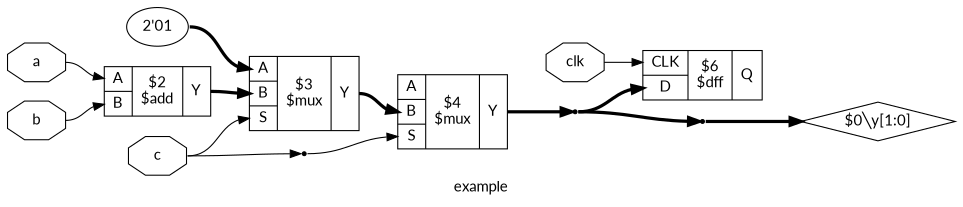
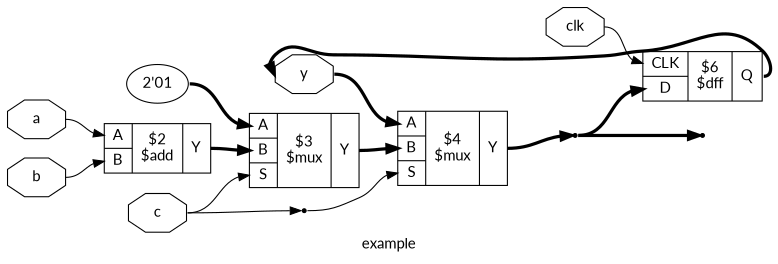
none -> (304, 74)
(878, 121) -> none
